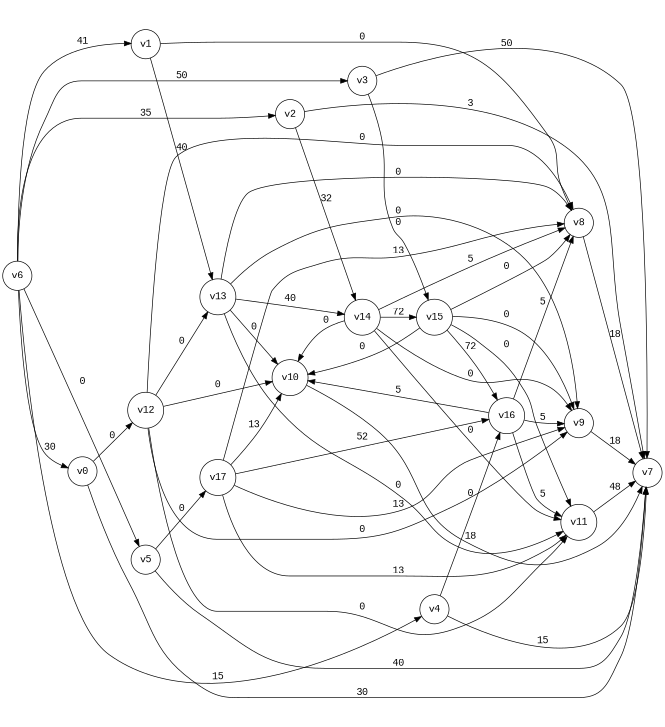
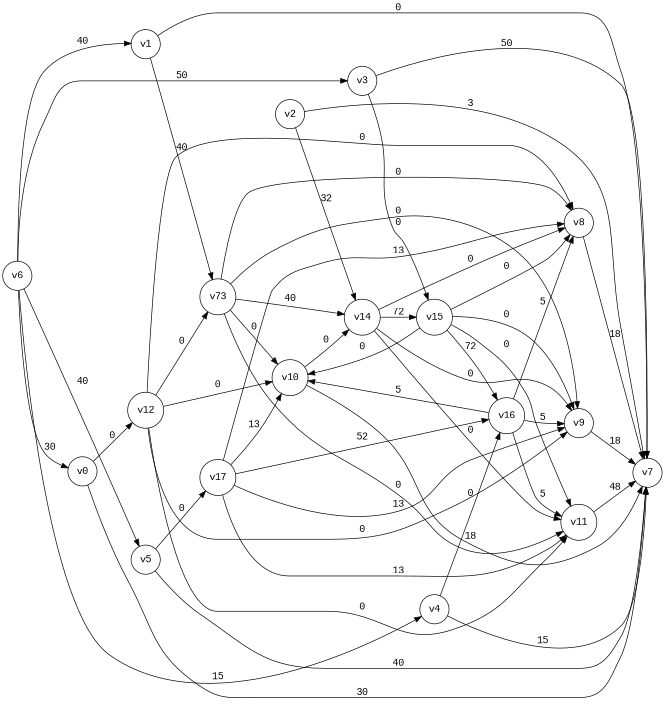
(82, 41) -> (82, 41)
(409, 43) -> (595, 17)
(89, 118) -> none
(471, 259) -> (471, 259)
(218, 297) -> (218, 297)
(319, 333) -> (325, 351)
(82, 381) -> (82, 381)
